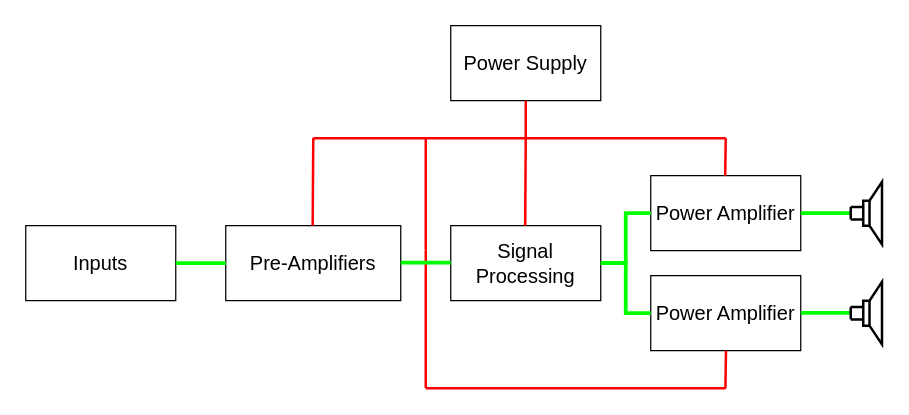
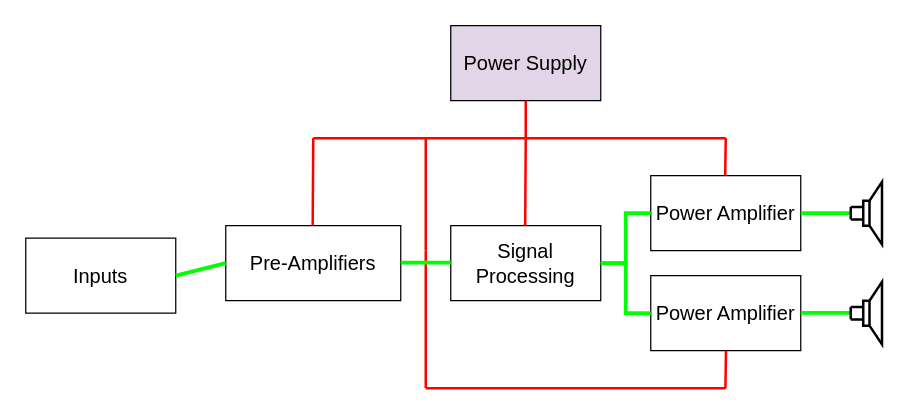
(526, 63) -> (526, 63)
(101, 263) -> (101, 276)
